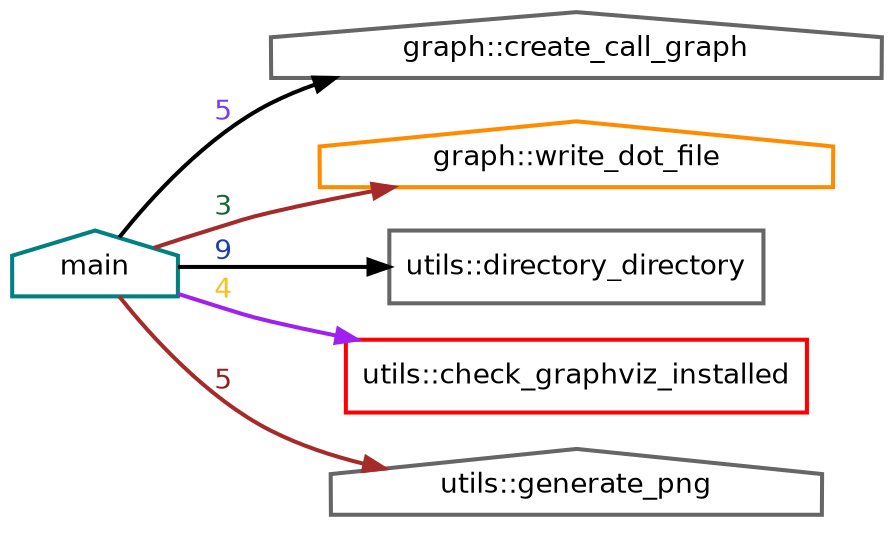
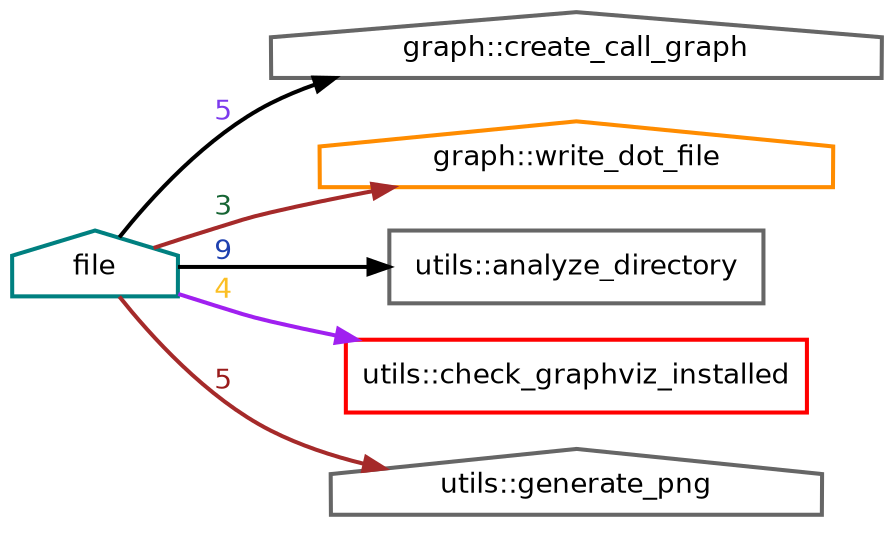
(95, 267) -> (95, 267)
(576, 267) -> (576, 267)
